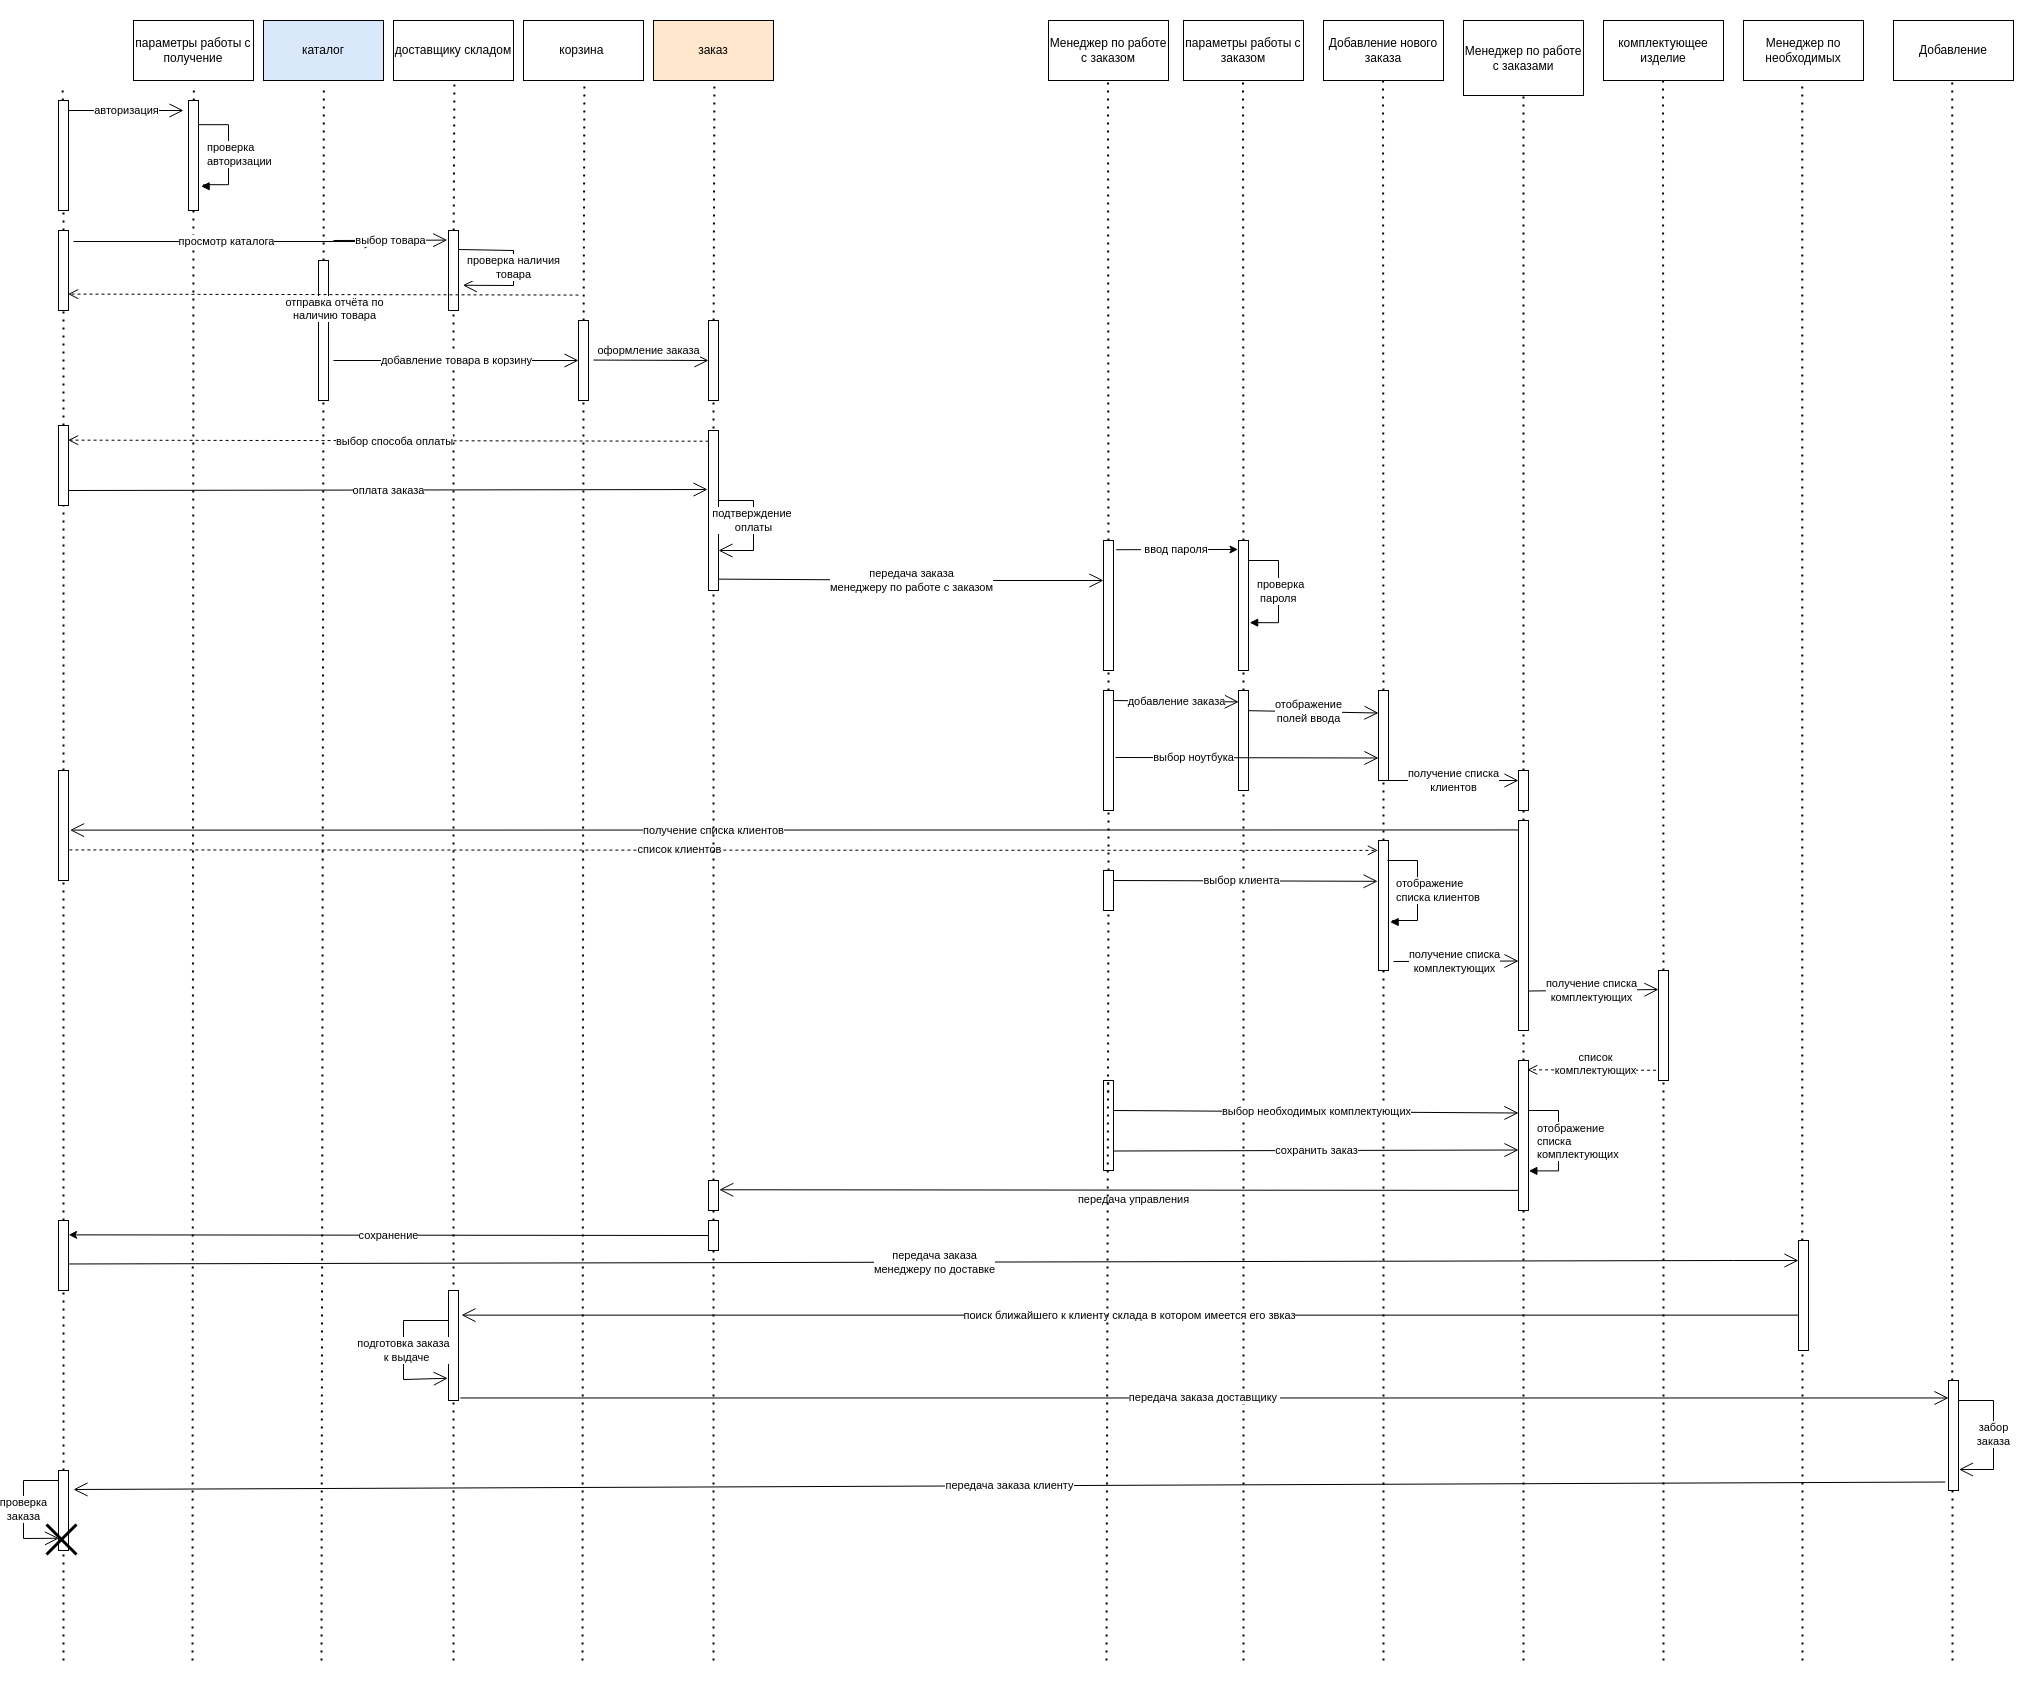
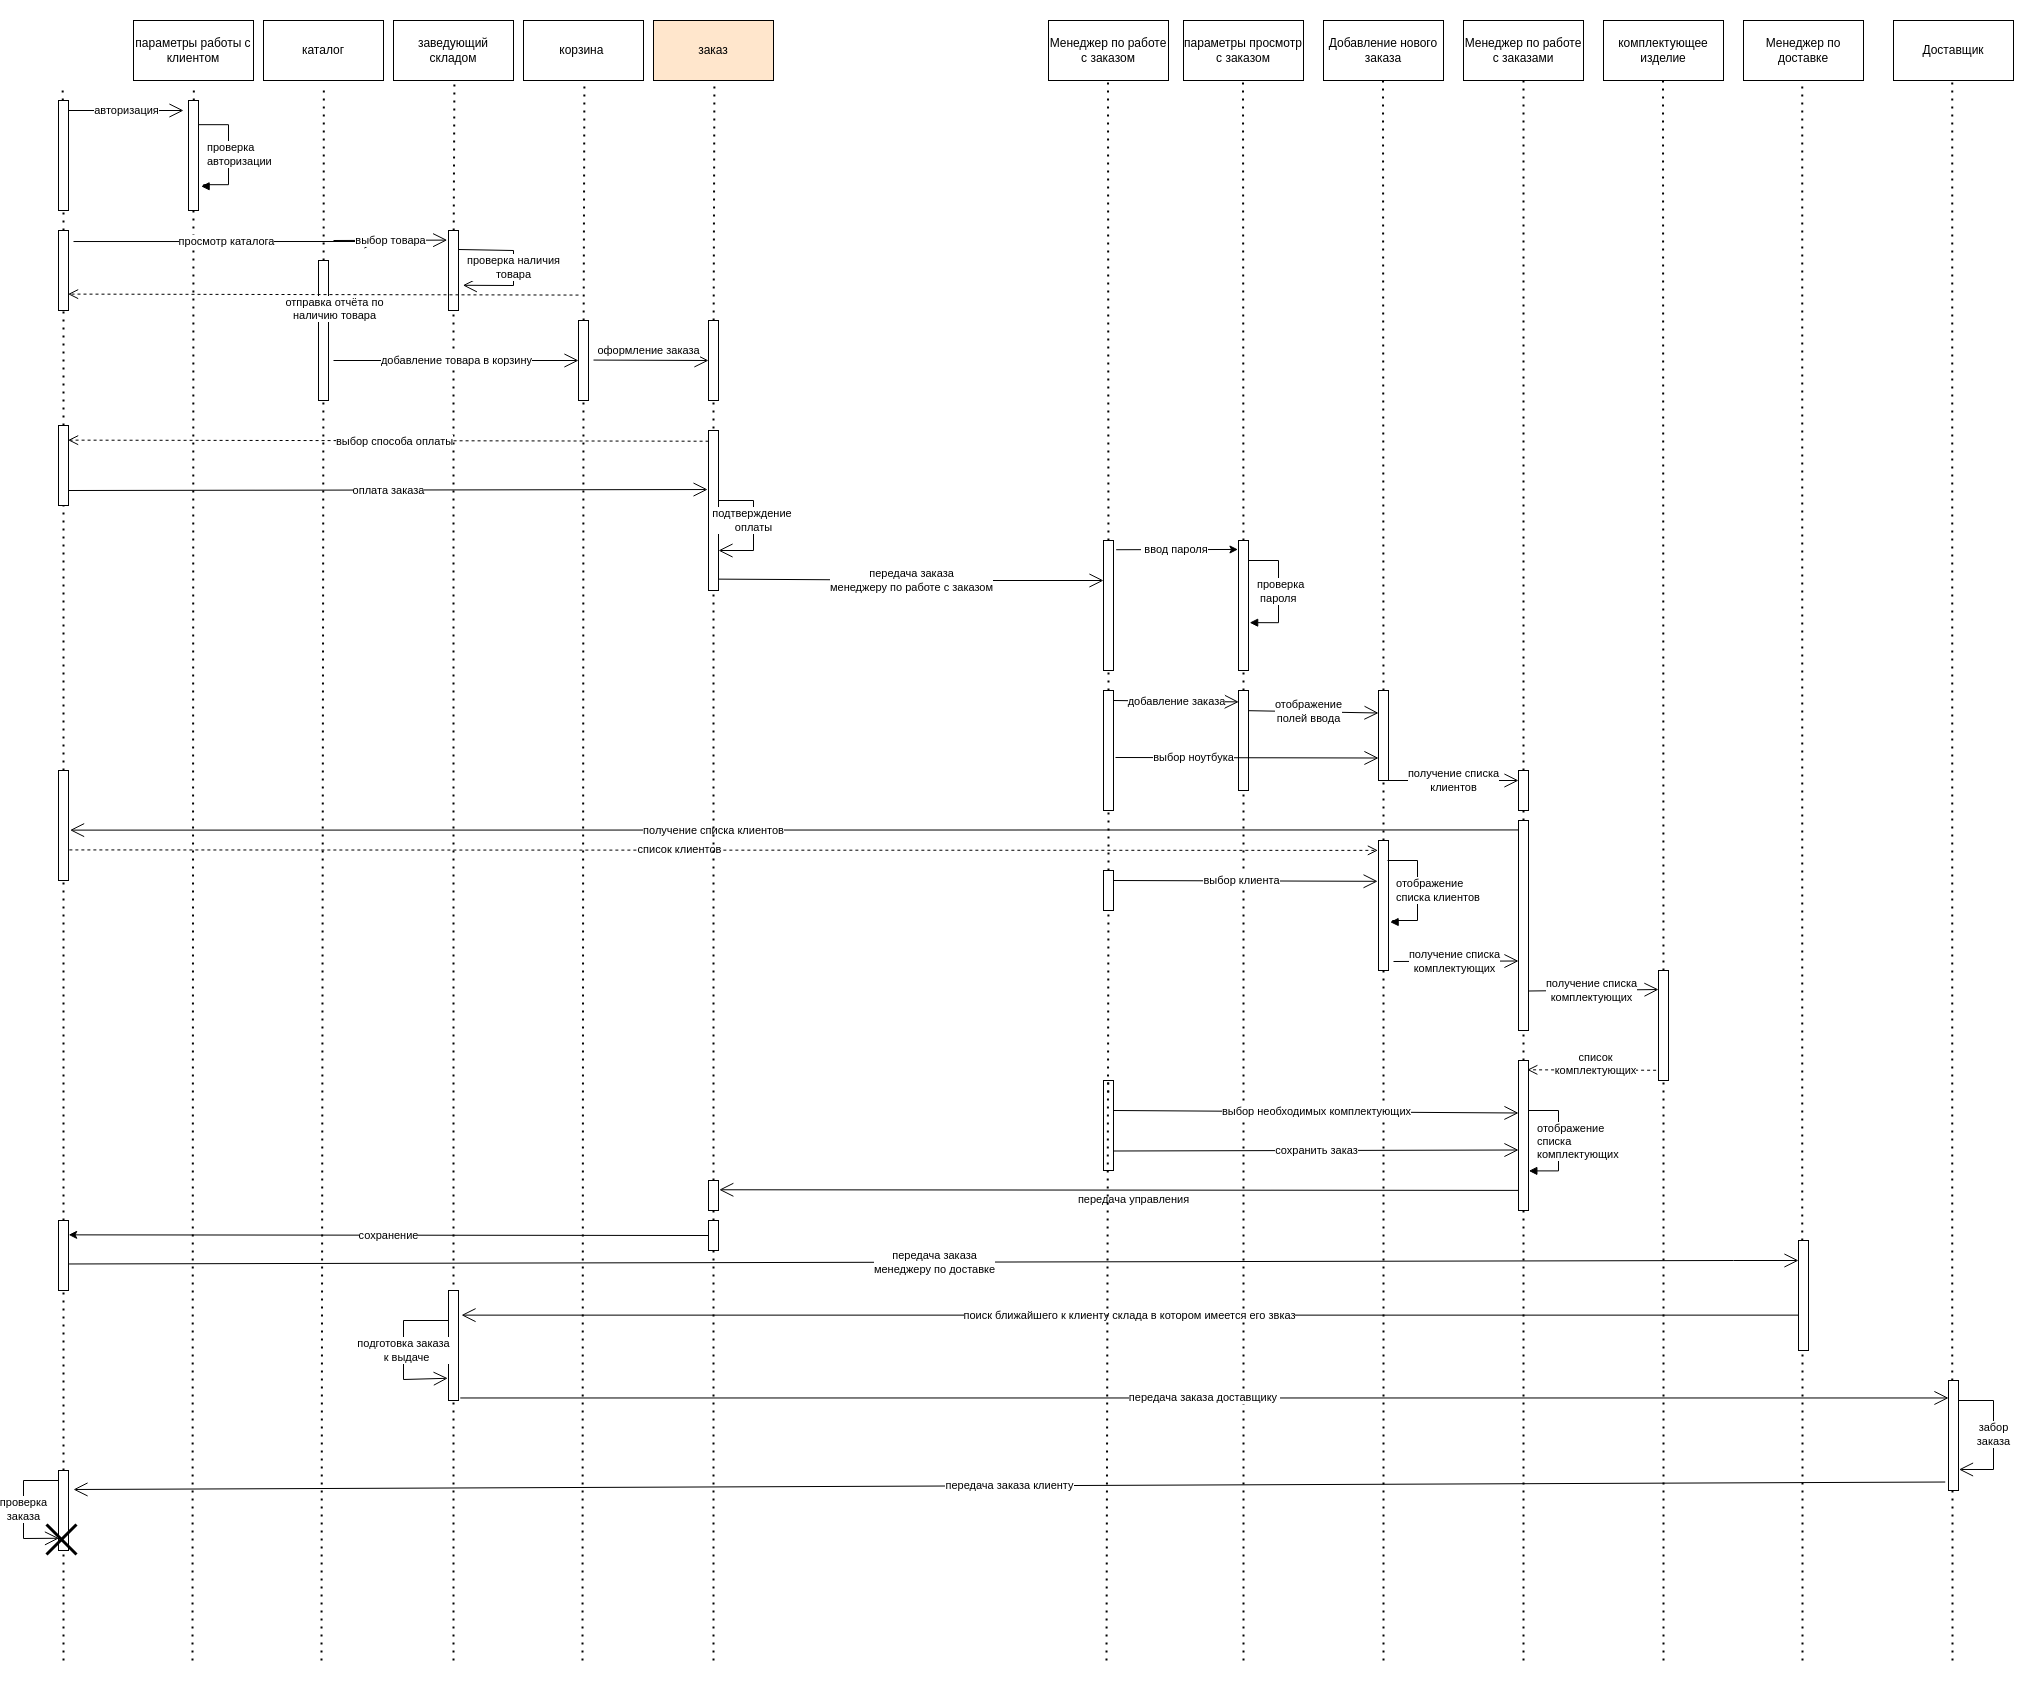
(194, 51) -> (194, 51)
(324, 51) -> (324, 51)
(454, 51) -> (454, 51)
(1244, 51) -> (1244, 51)
(1804, 51) -> (1804, 51)
(1954, 51) -> (1954, 51)
(1524, 58) -> (1524, 51)
